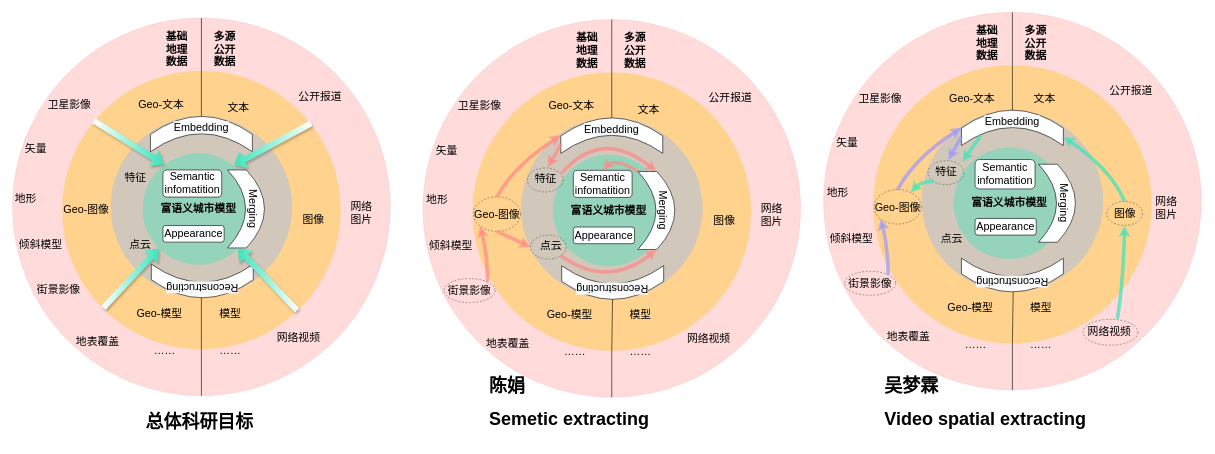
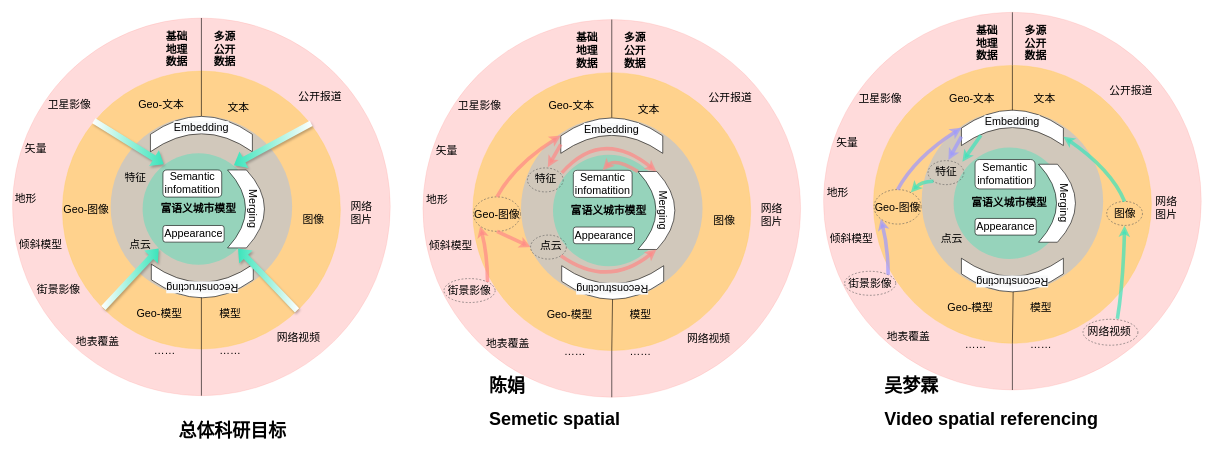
(550, 370) -> (540, 370)
(965, 370) -> (968, 370)
(206, 423) -> (239, 432)
